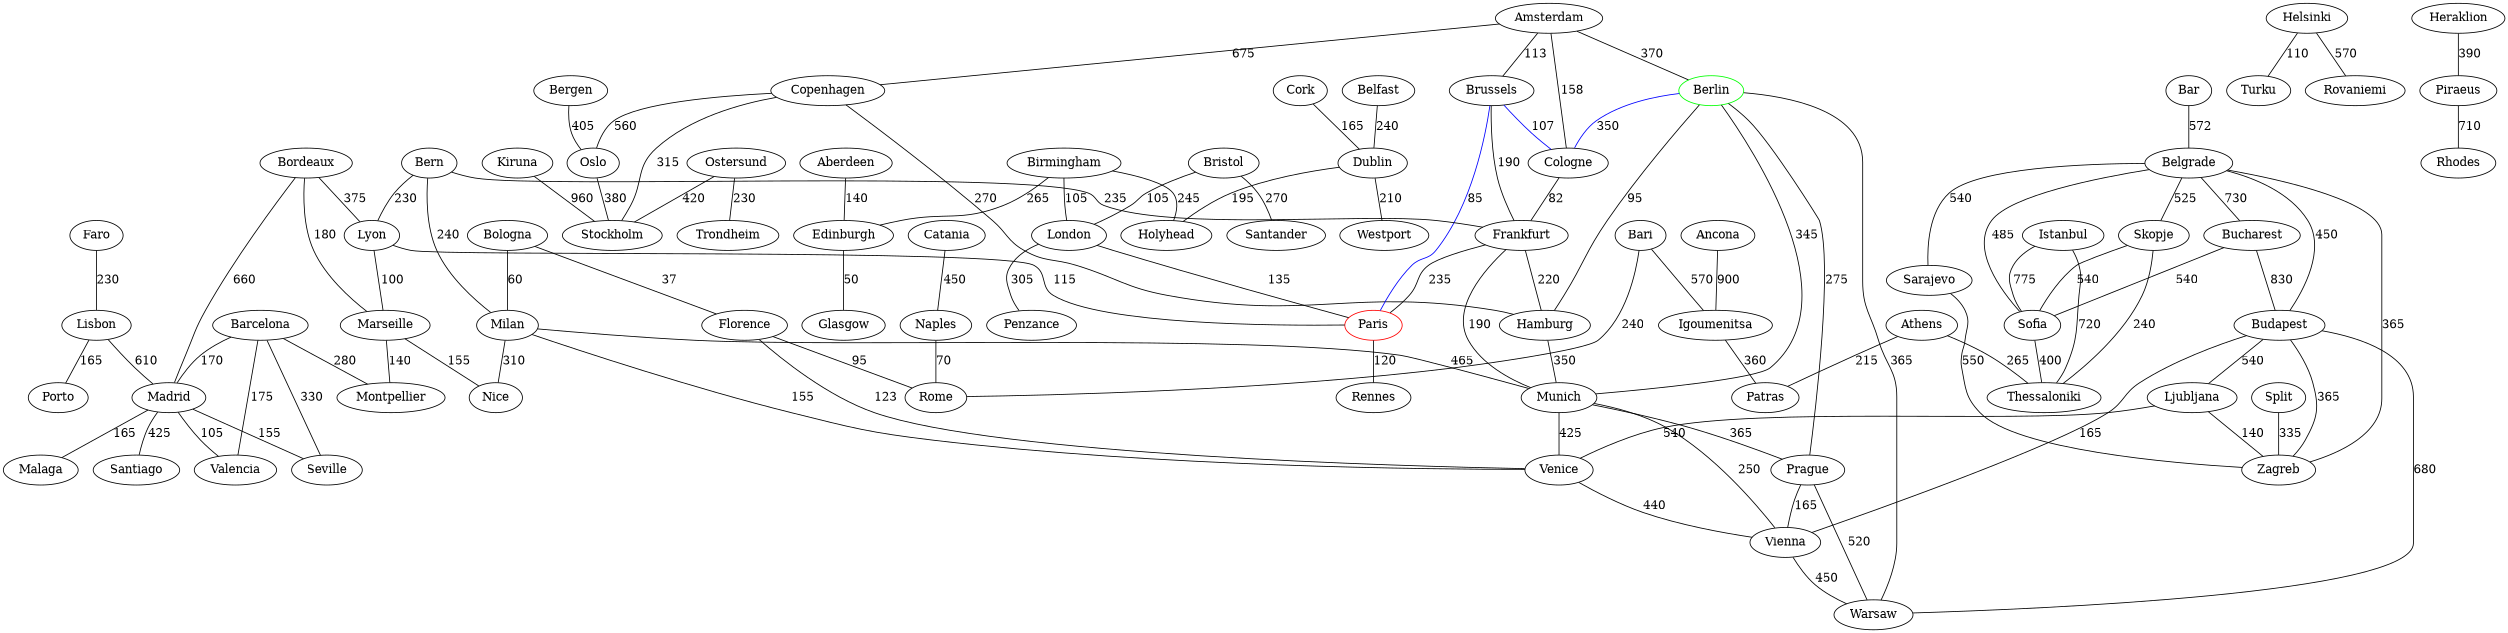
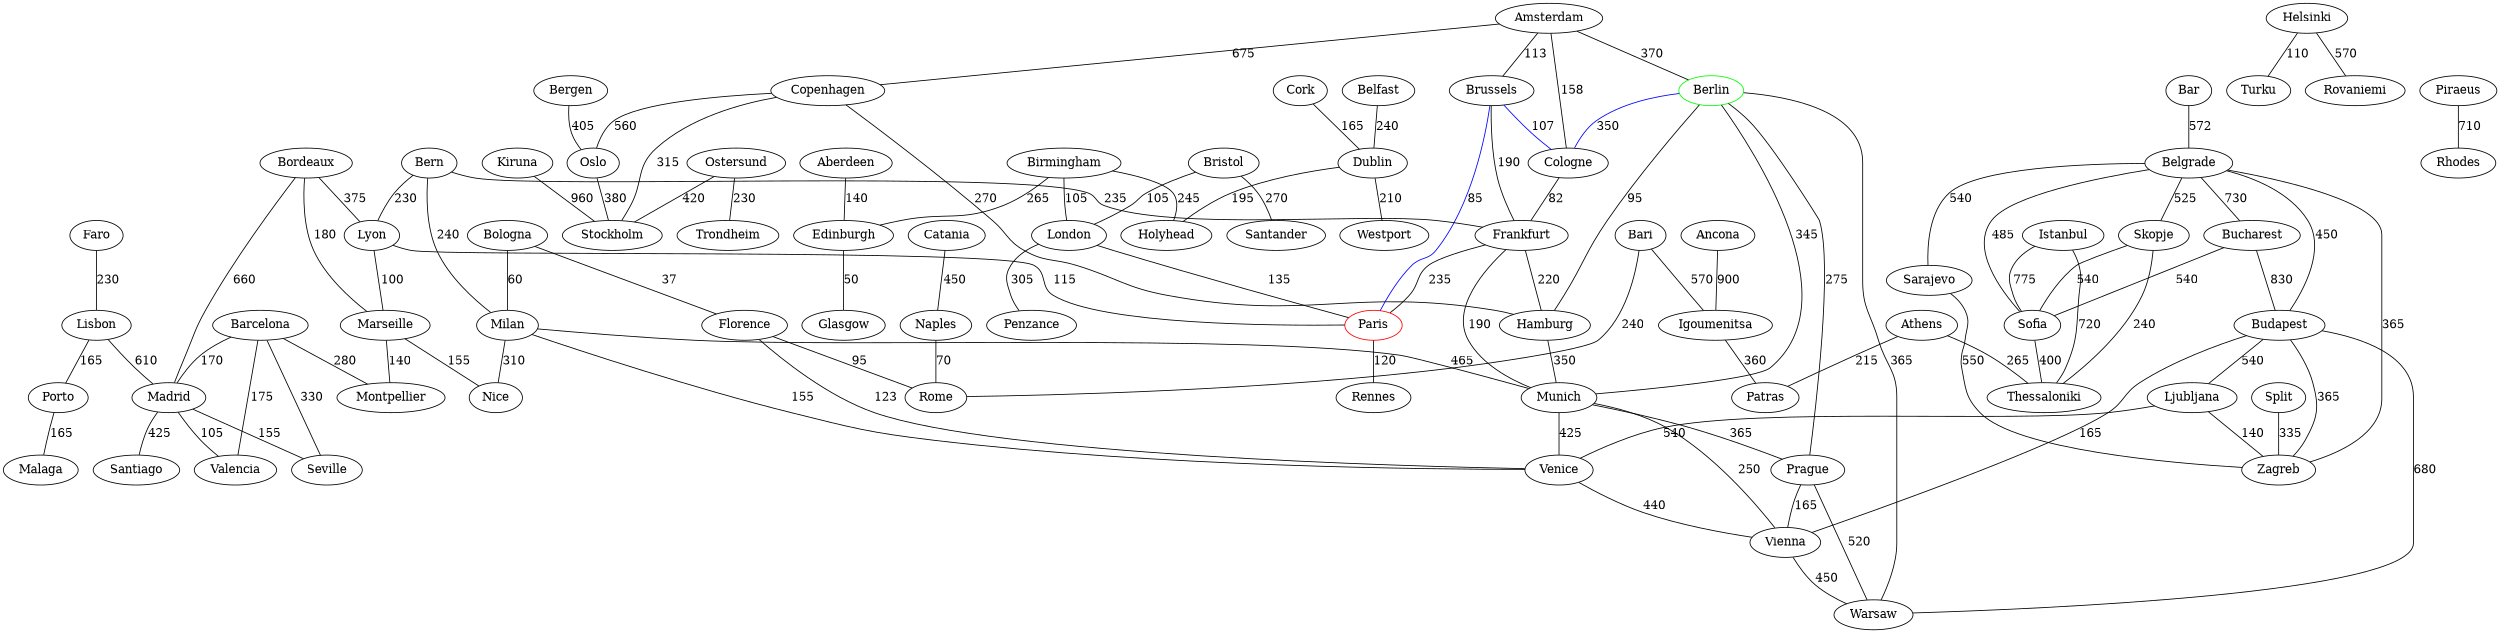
(2458, 18) -> none
(105, 434) -> (48, 434)
